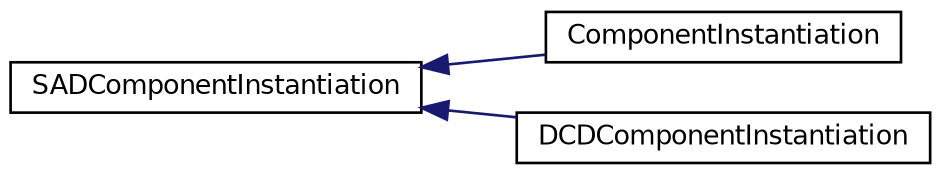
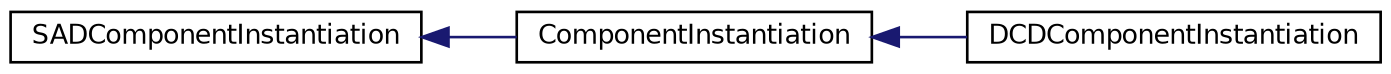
(482, 114) -> (933, 37)
